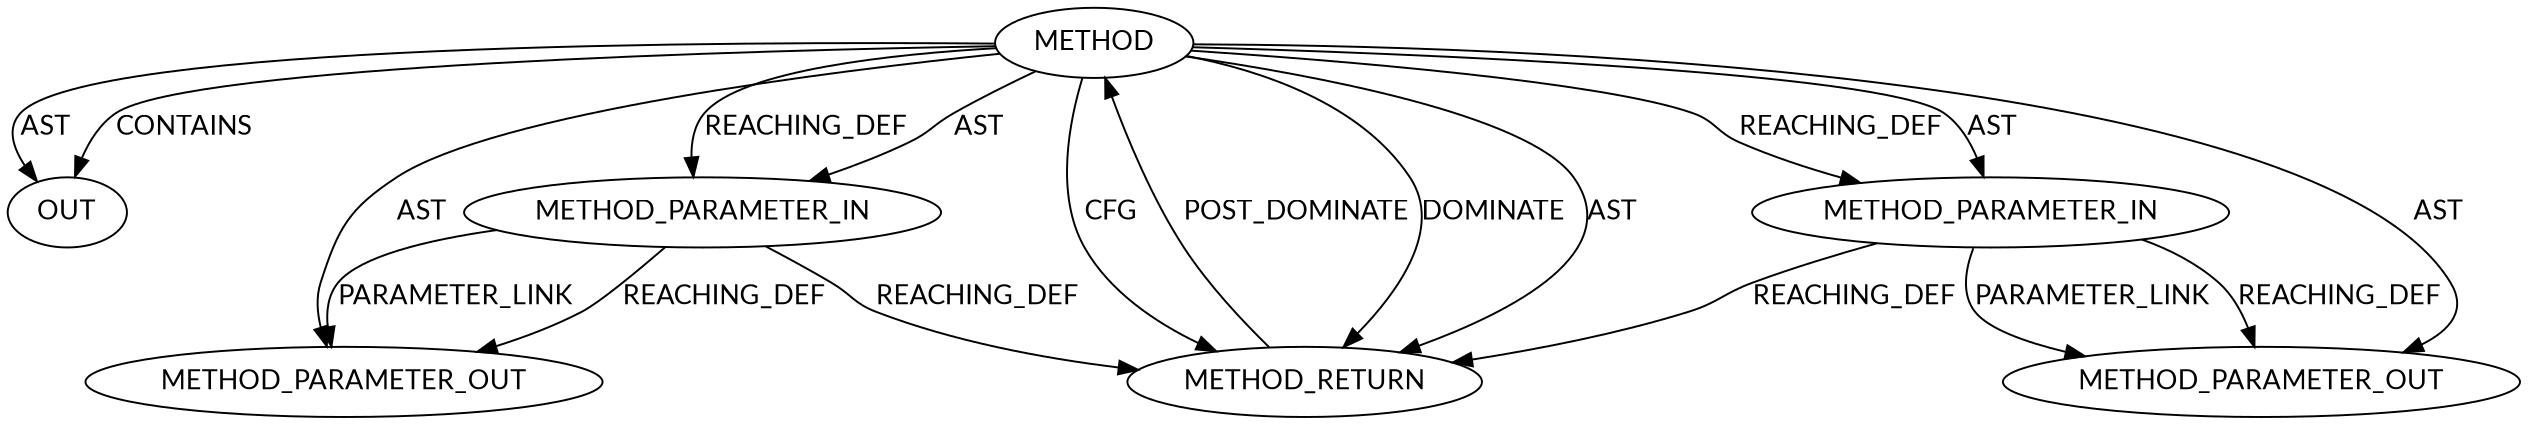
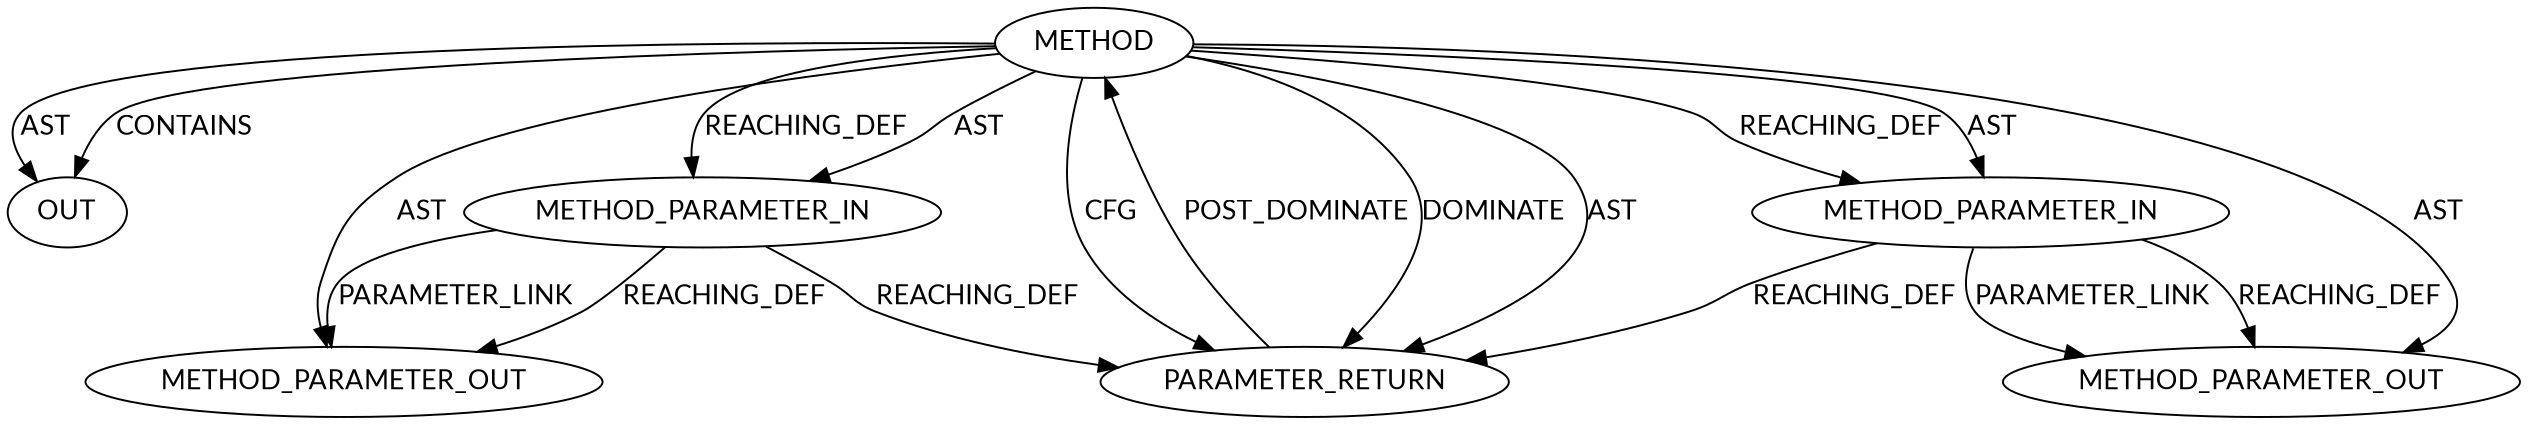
(1305, 382) -> (1305, 382)
